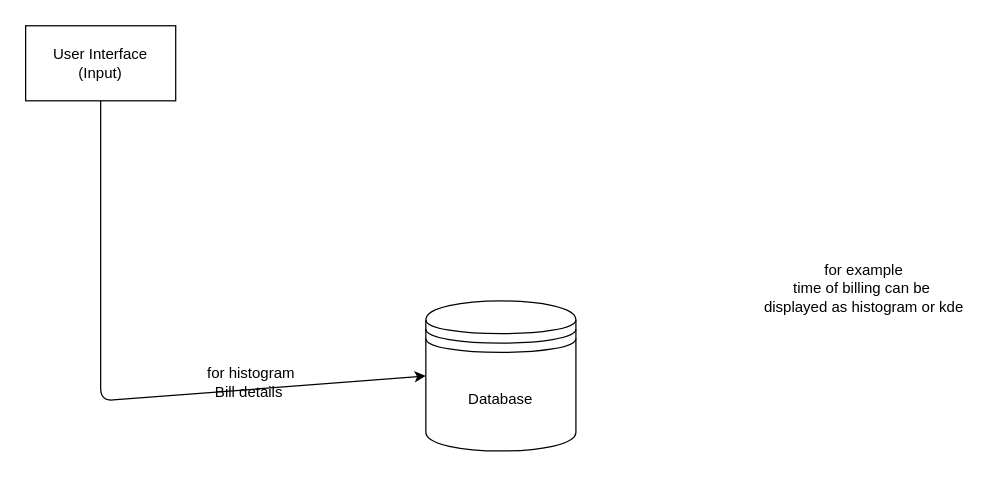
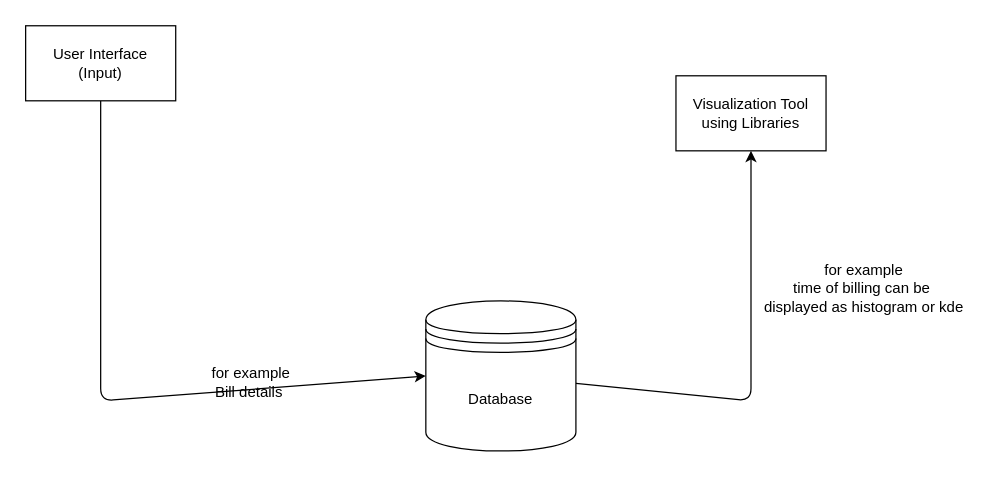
none -> (751, 113)
none -> (751, 362)
(251, 382) -> (251, 382)
